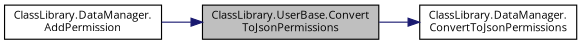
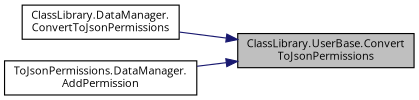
(83, 22) -> (101, 78)
(394, 22) -> (203, 35)
